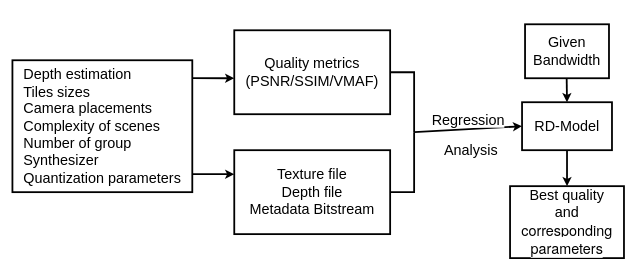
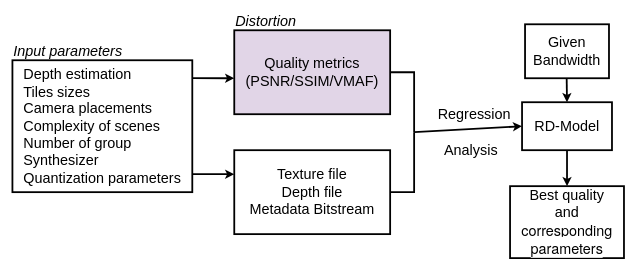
none -> (270, 21)
none -> (72, 51)
(312, 72) -> (312, 72)
(468, 120) -> (474, 114)
